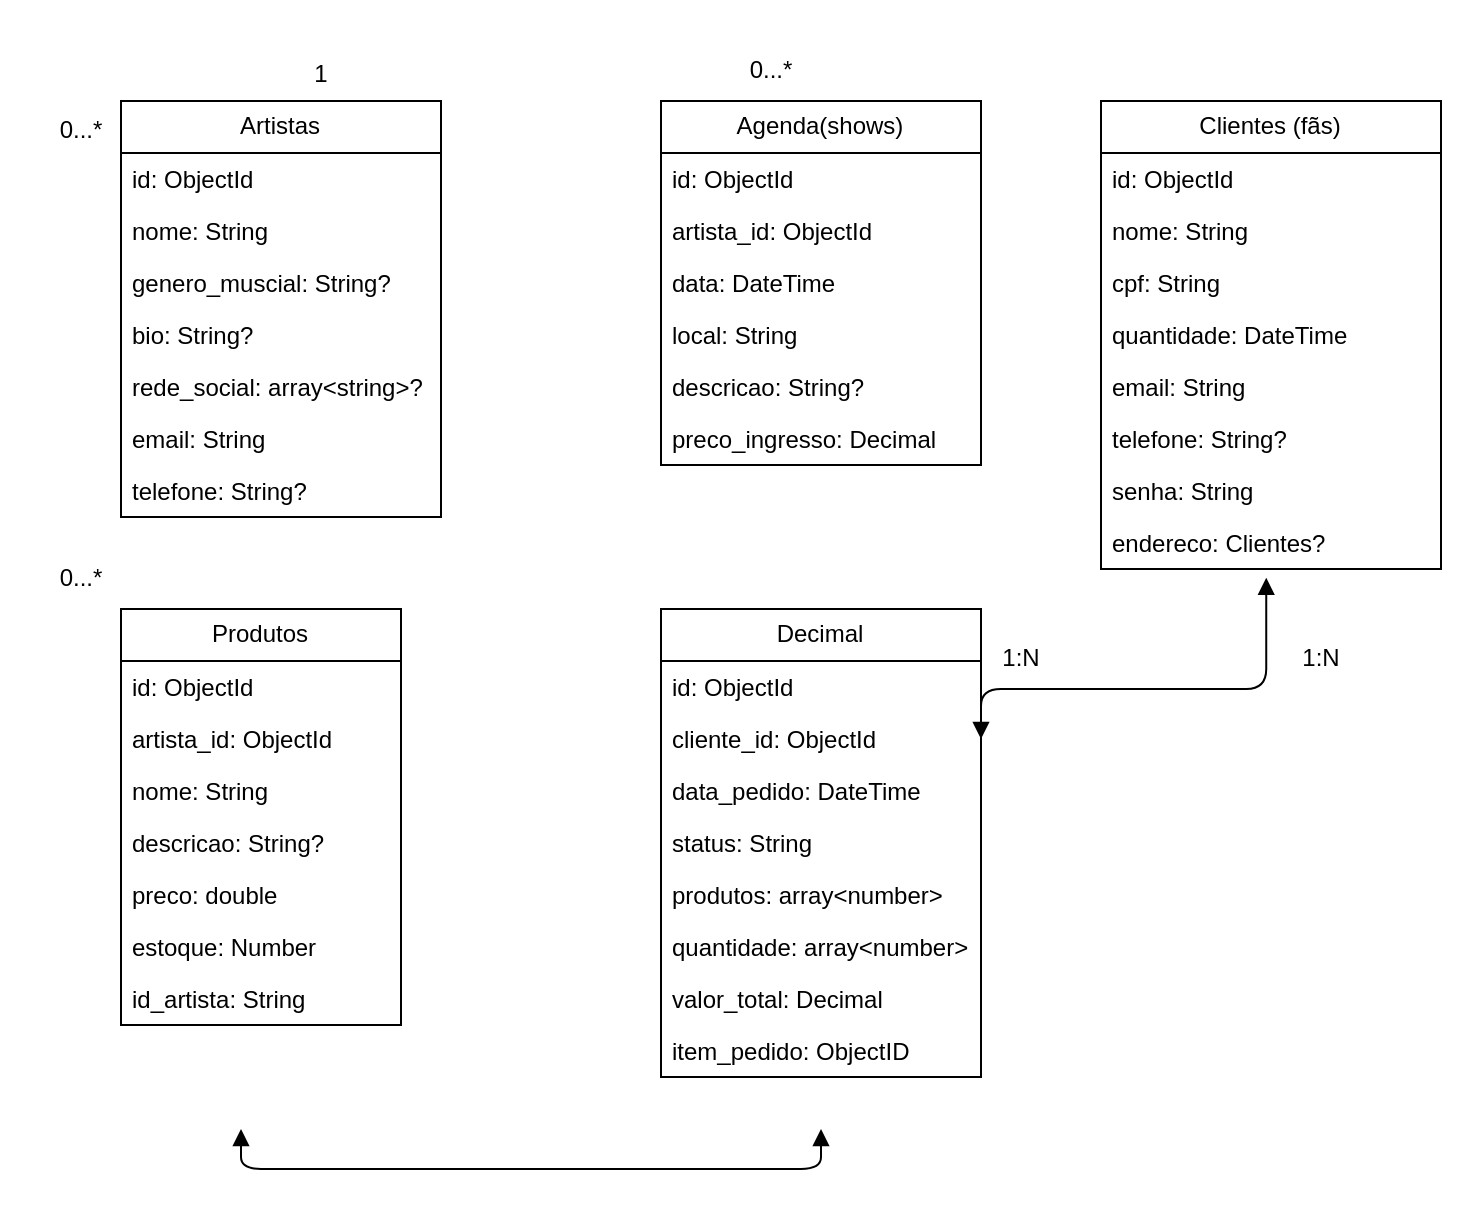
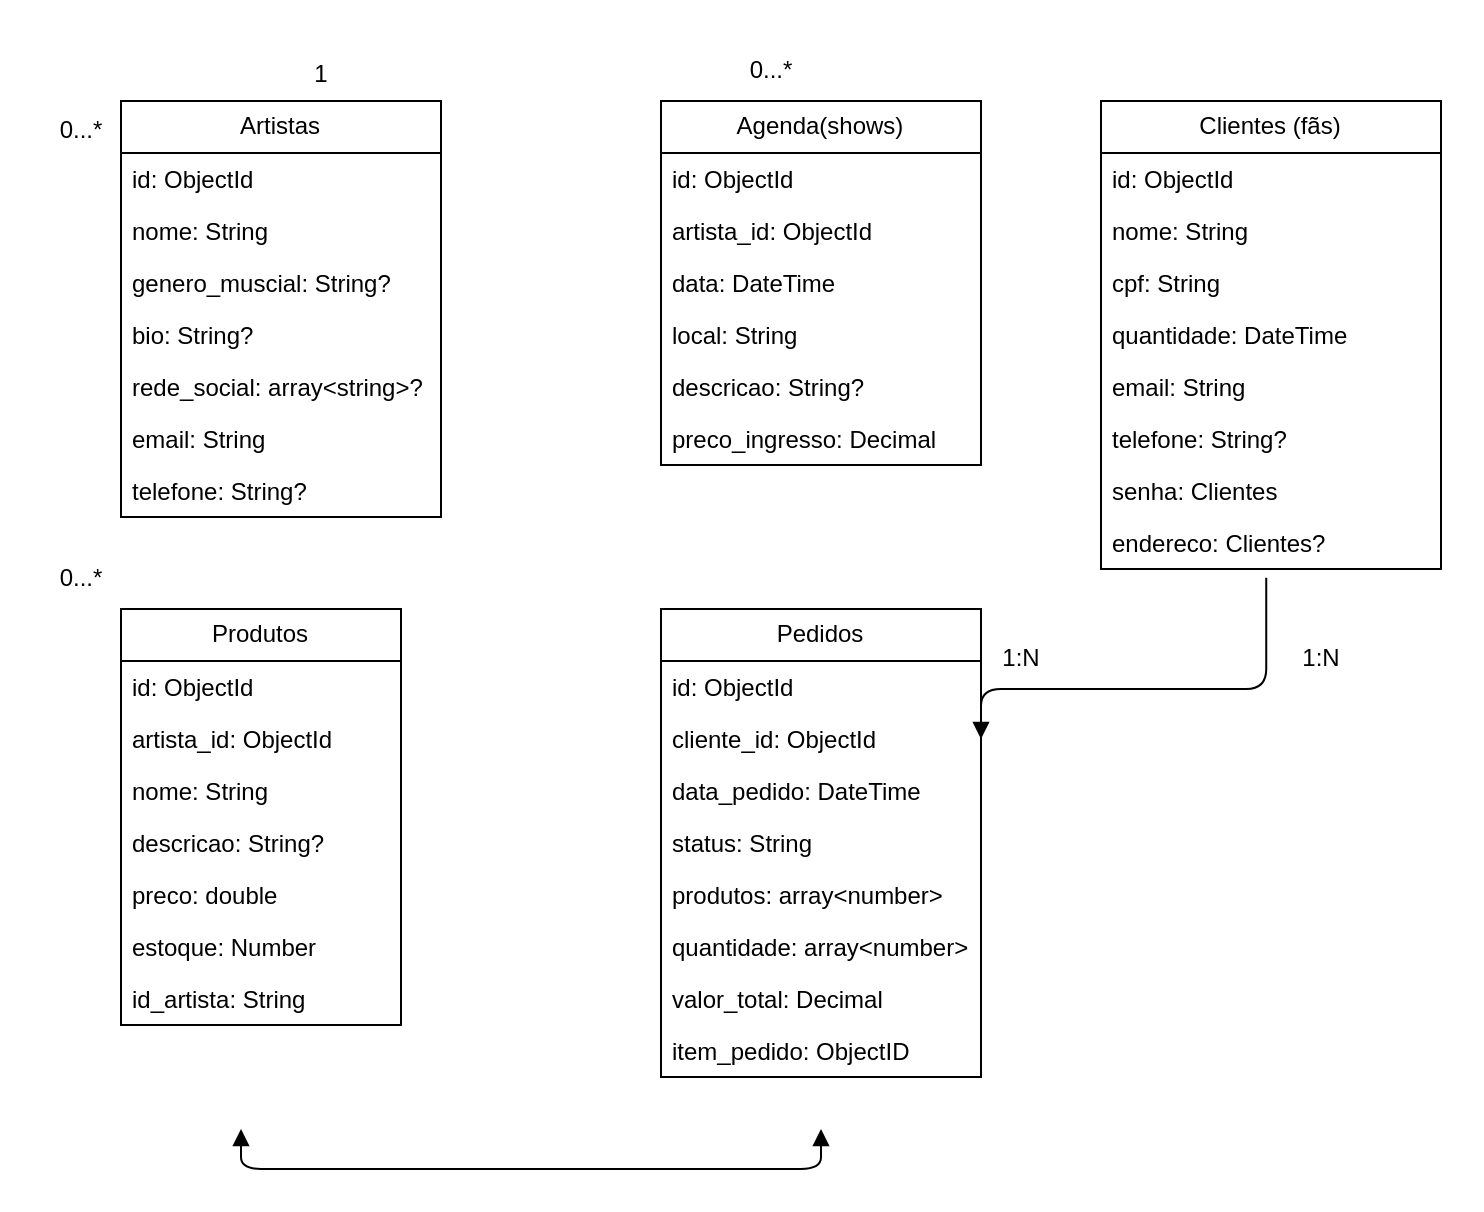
(1191, 493) -> (1201, 493)
(1266, 595) -> (1266, 587)
(821, 635) -> (821, 635)
